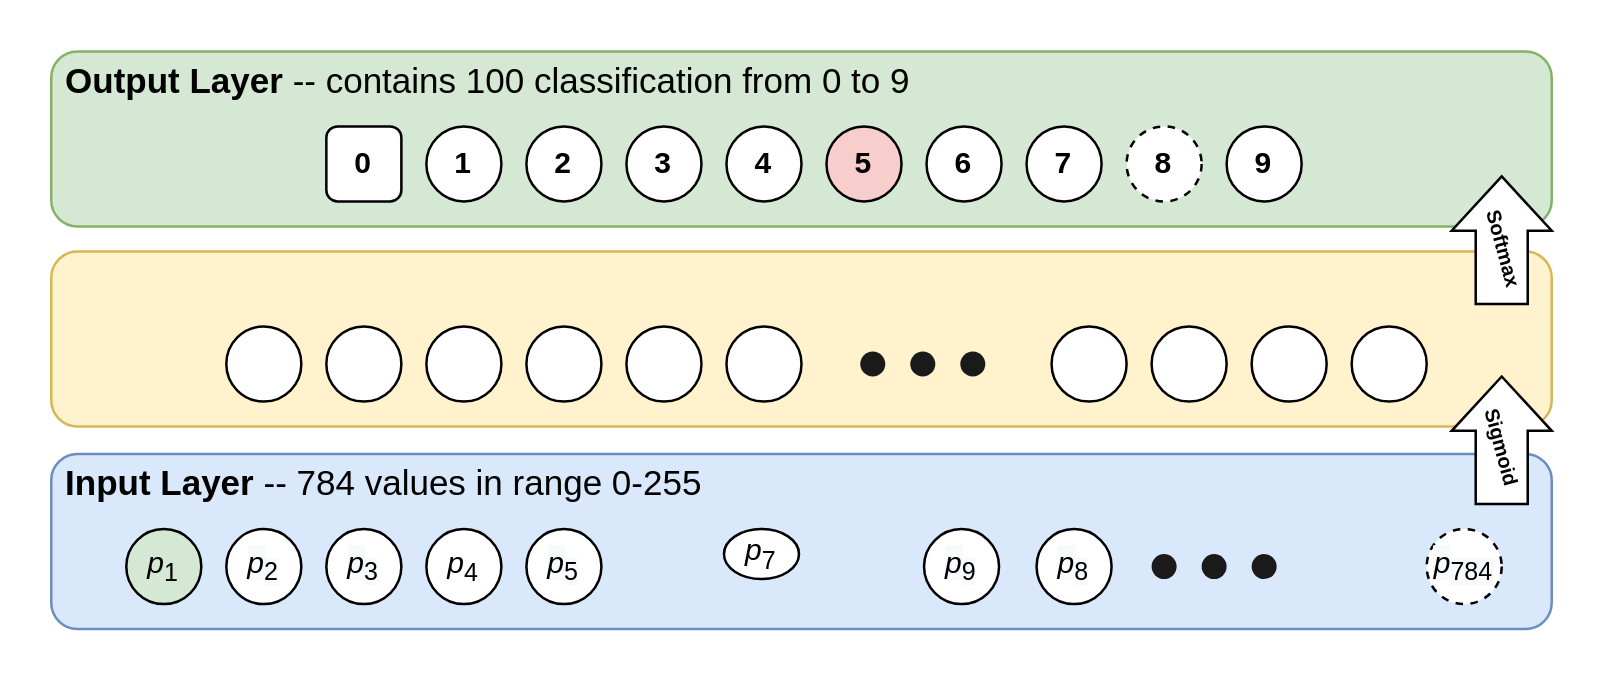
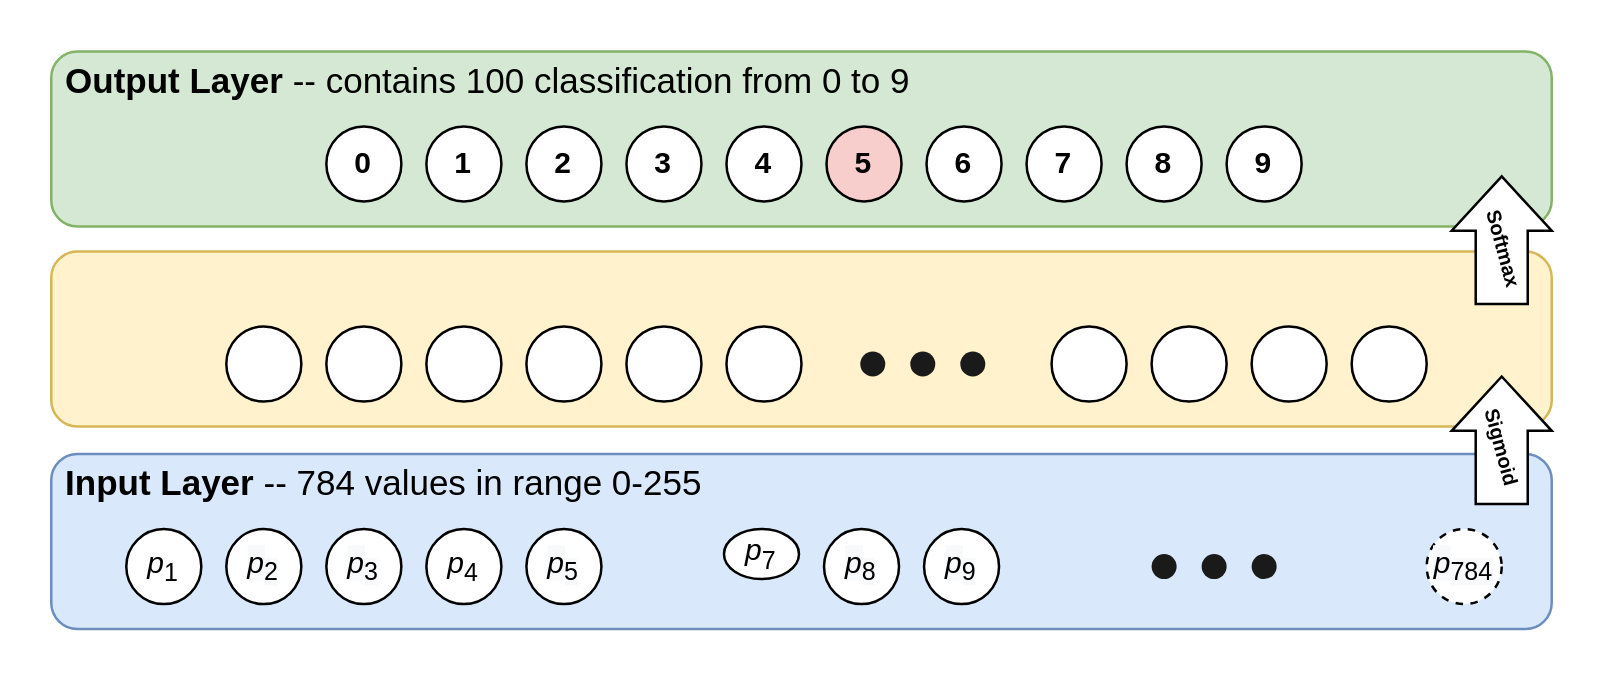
(364, 164) -> (364, 164)
(1164, 164) -> (1164, 164)
(164, 566) -> (164, 566)
(1074, 566) -> (861, 566)
